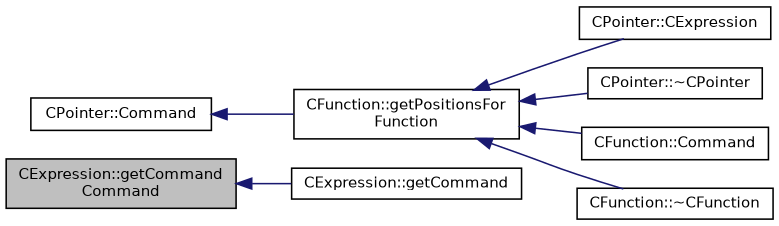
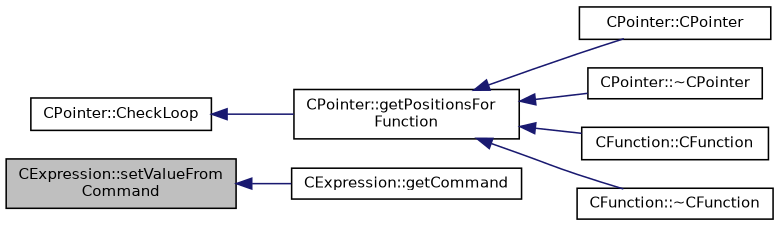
(675, 23) -> (675, 23)
(121, 114) -> (121, 114)
(407, 114) -> (407, 114)
(675, 144) -> (675, 144)
(121, 184) -> (121, 184)
